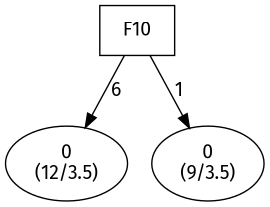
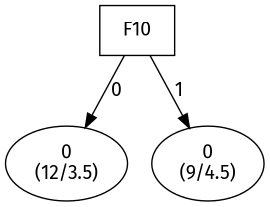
(116, 91) -> (116, 91)
(208, 164) -> (208, 164)
